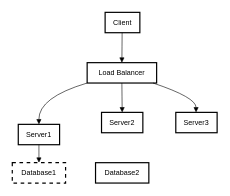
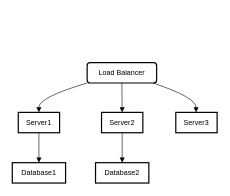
(123, 23) -> none
(122, 33) -> none
(122, 73) -> (122, 73)
(39, 135) -> (39, 123)
none -> (122, 157)
(39, 173) -> (39, 173)
